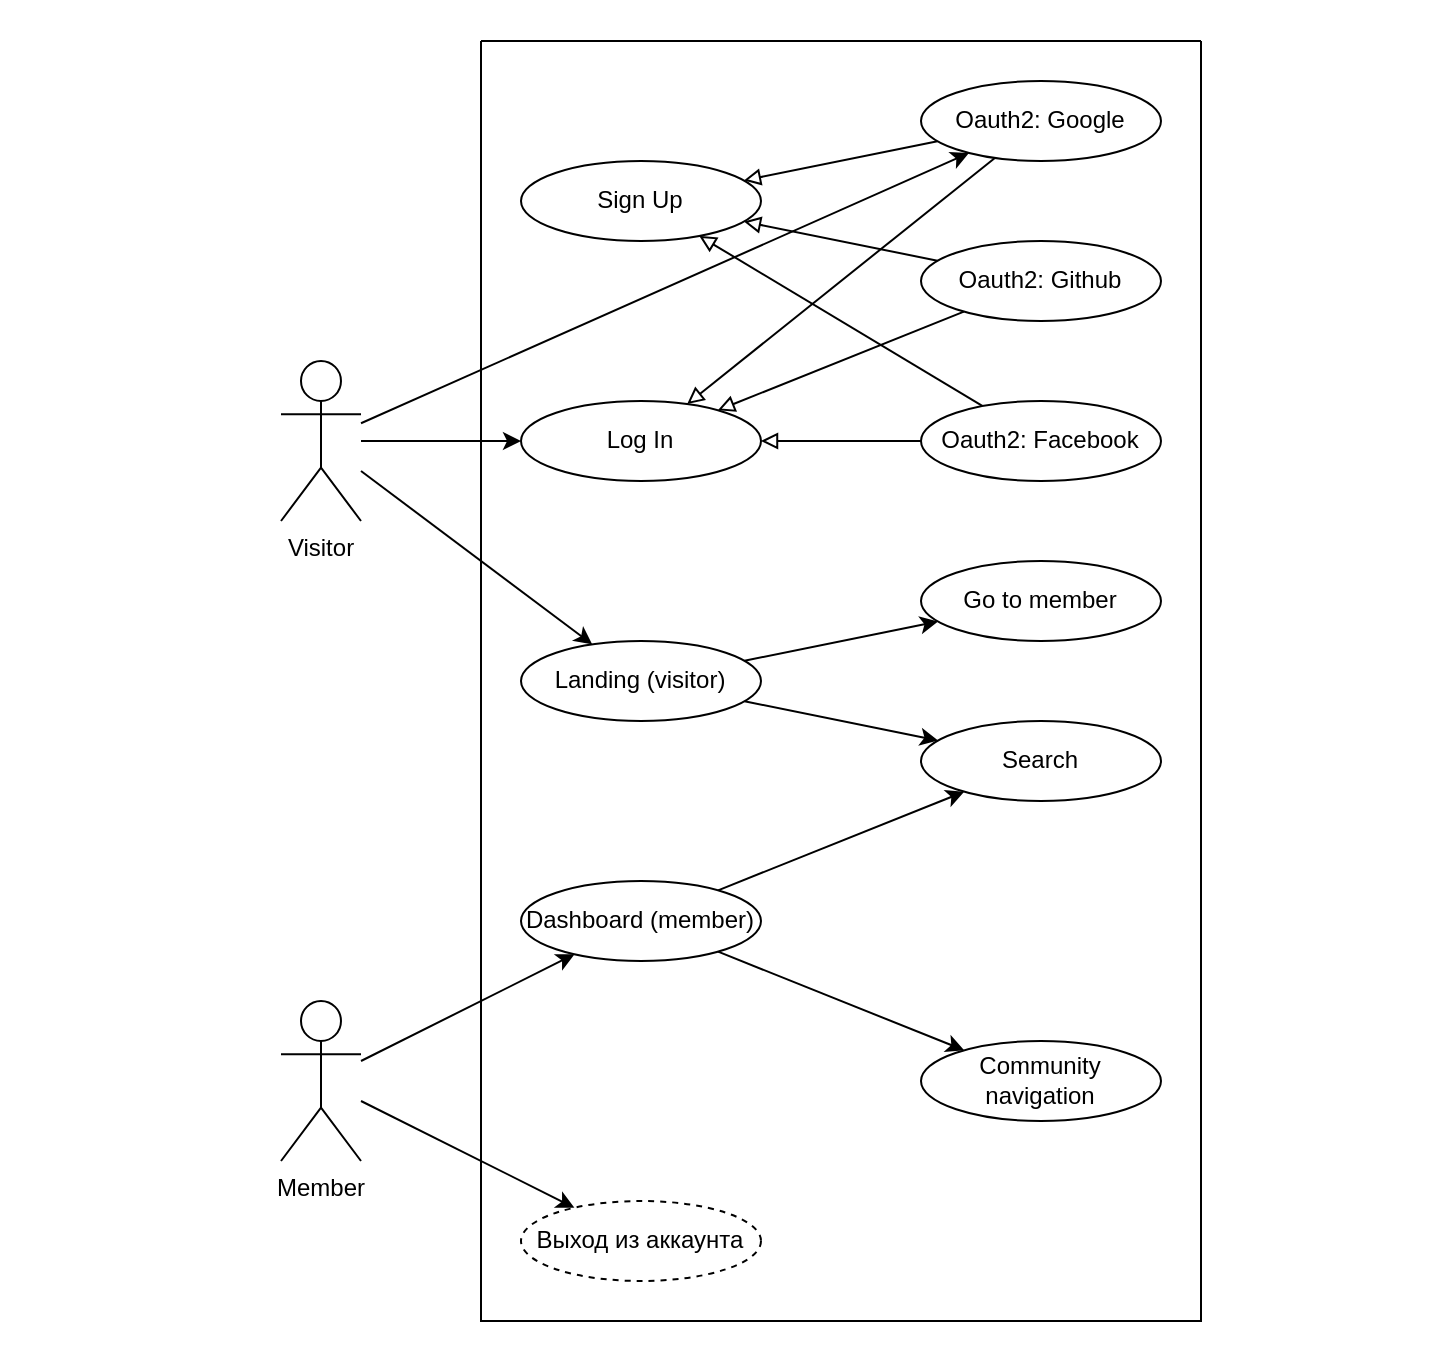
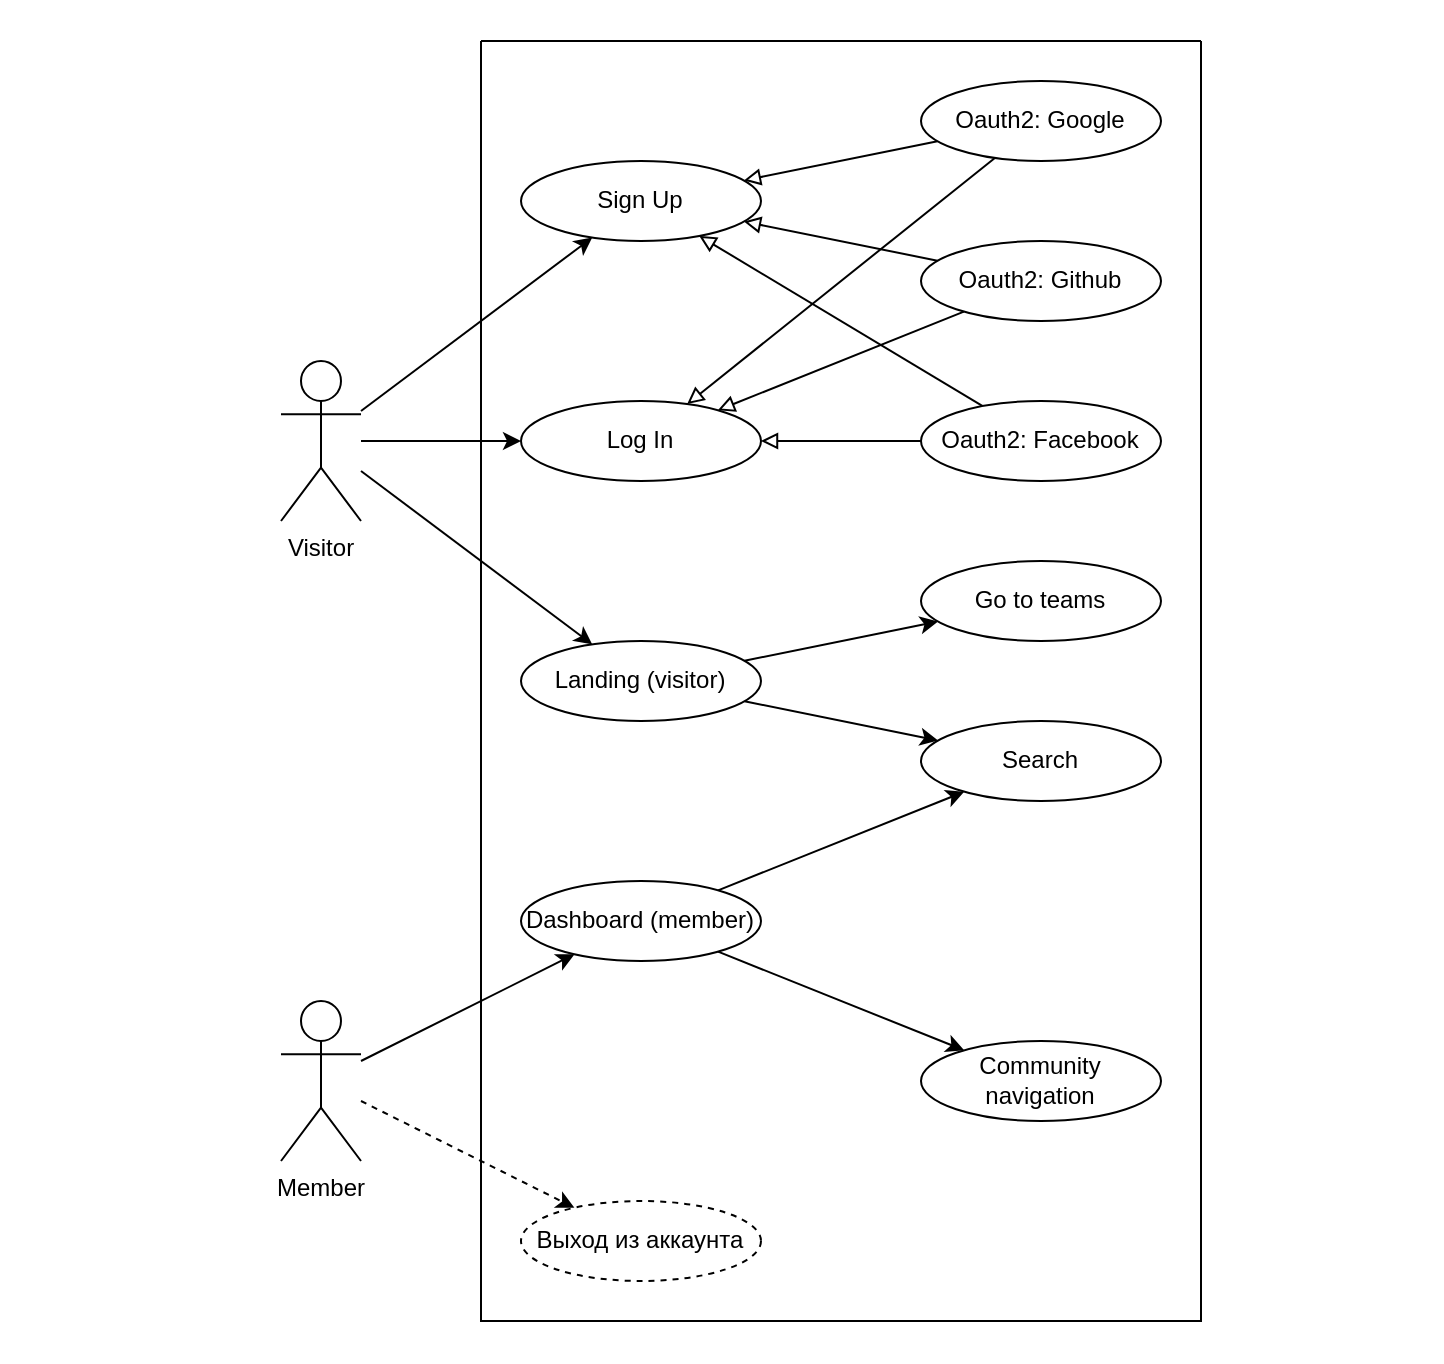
(608, 313) -> (419, 367)
(1041, 601) -> (1041, 601)
(420, 1131) -> (420, 1131)
